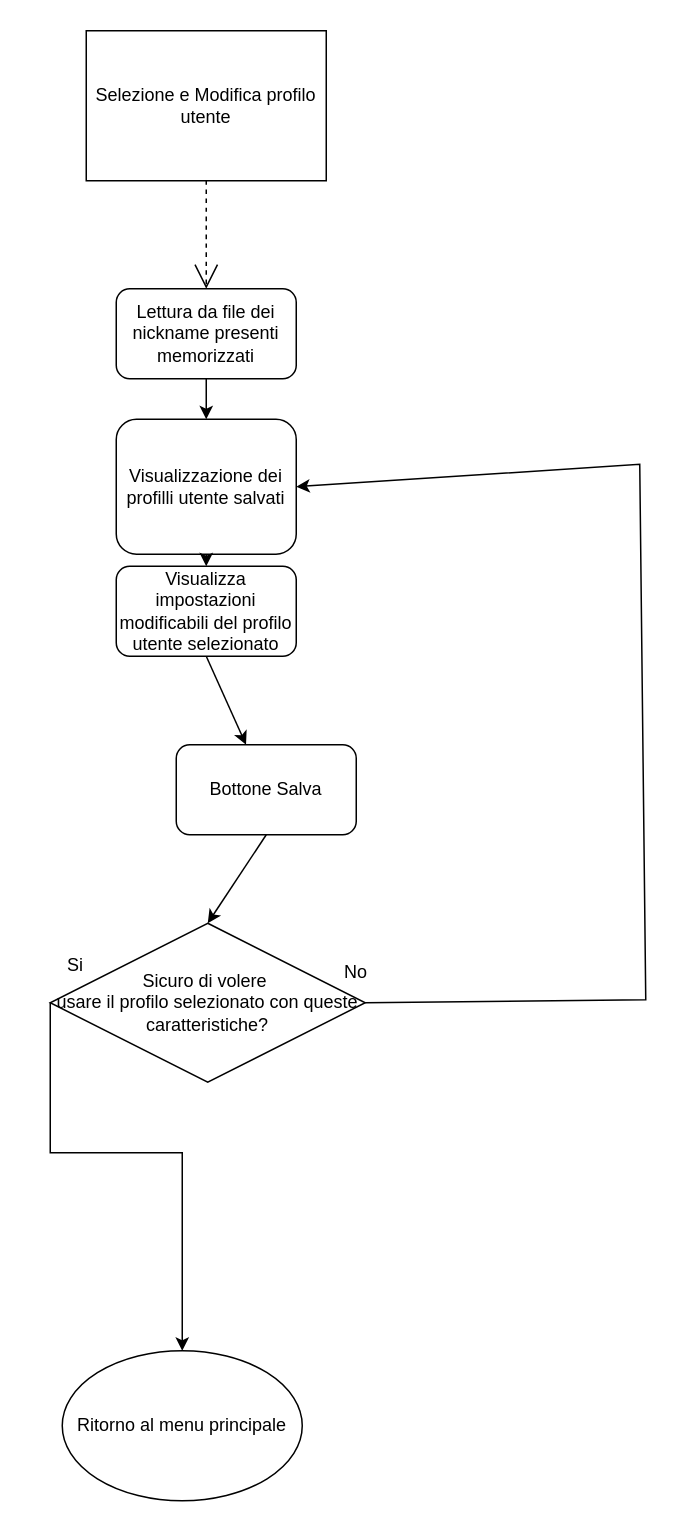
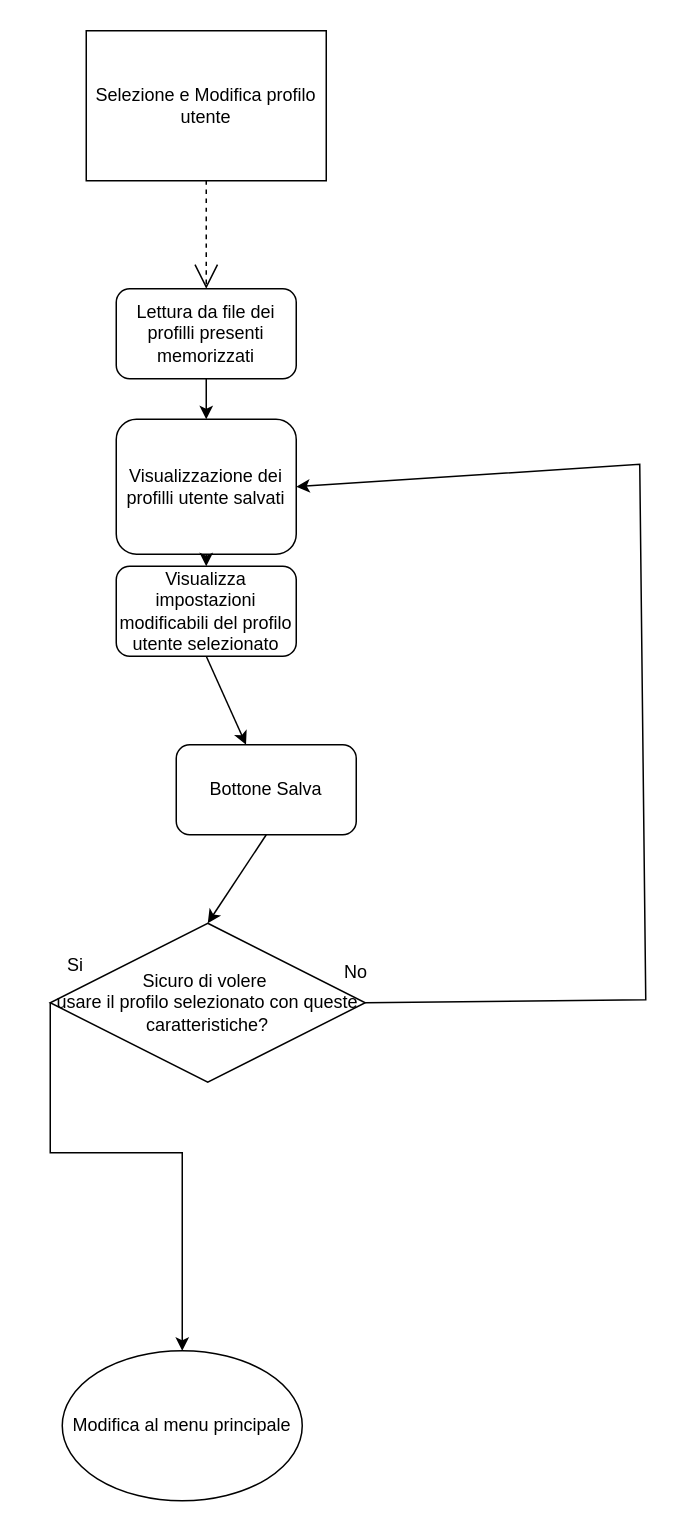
(206, 334) -> (206, 334)
(182, 1426) -> (182, 1426)
